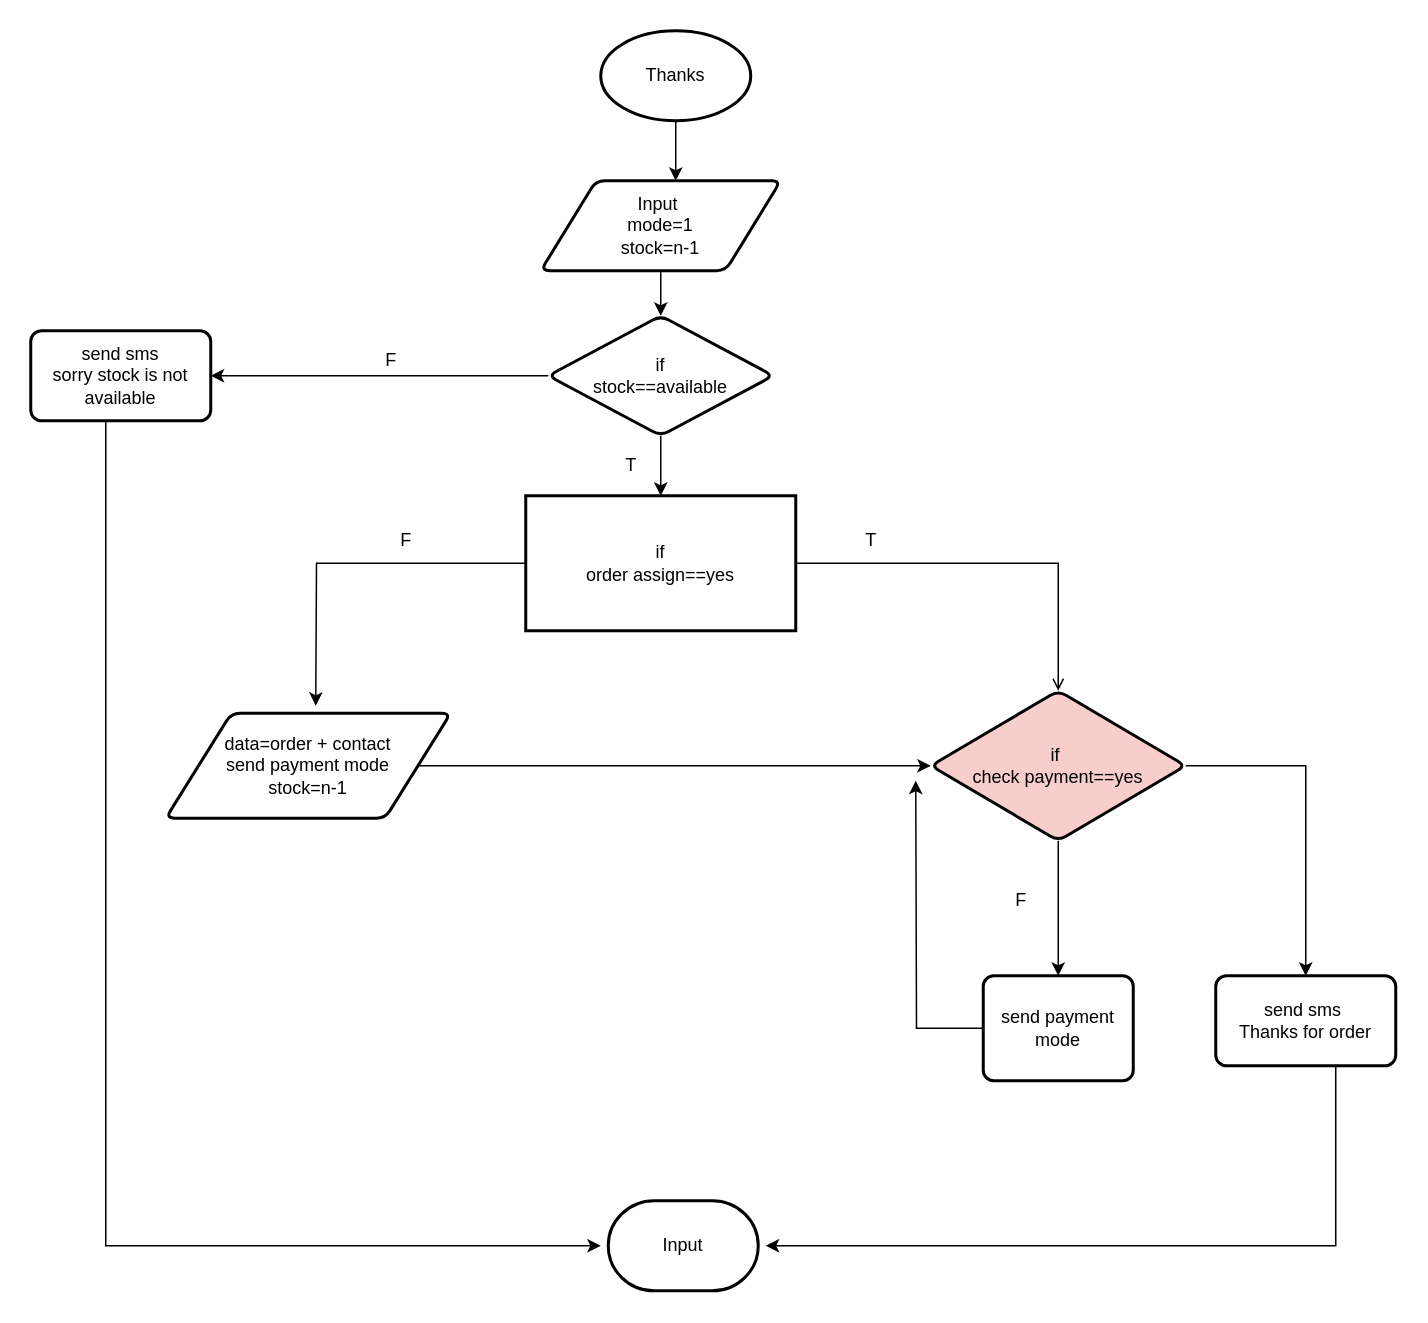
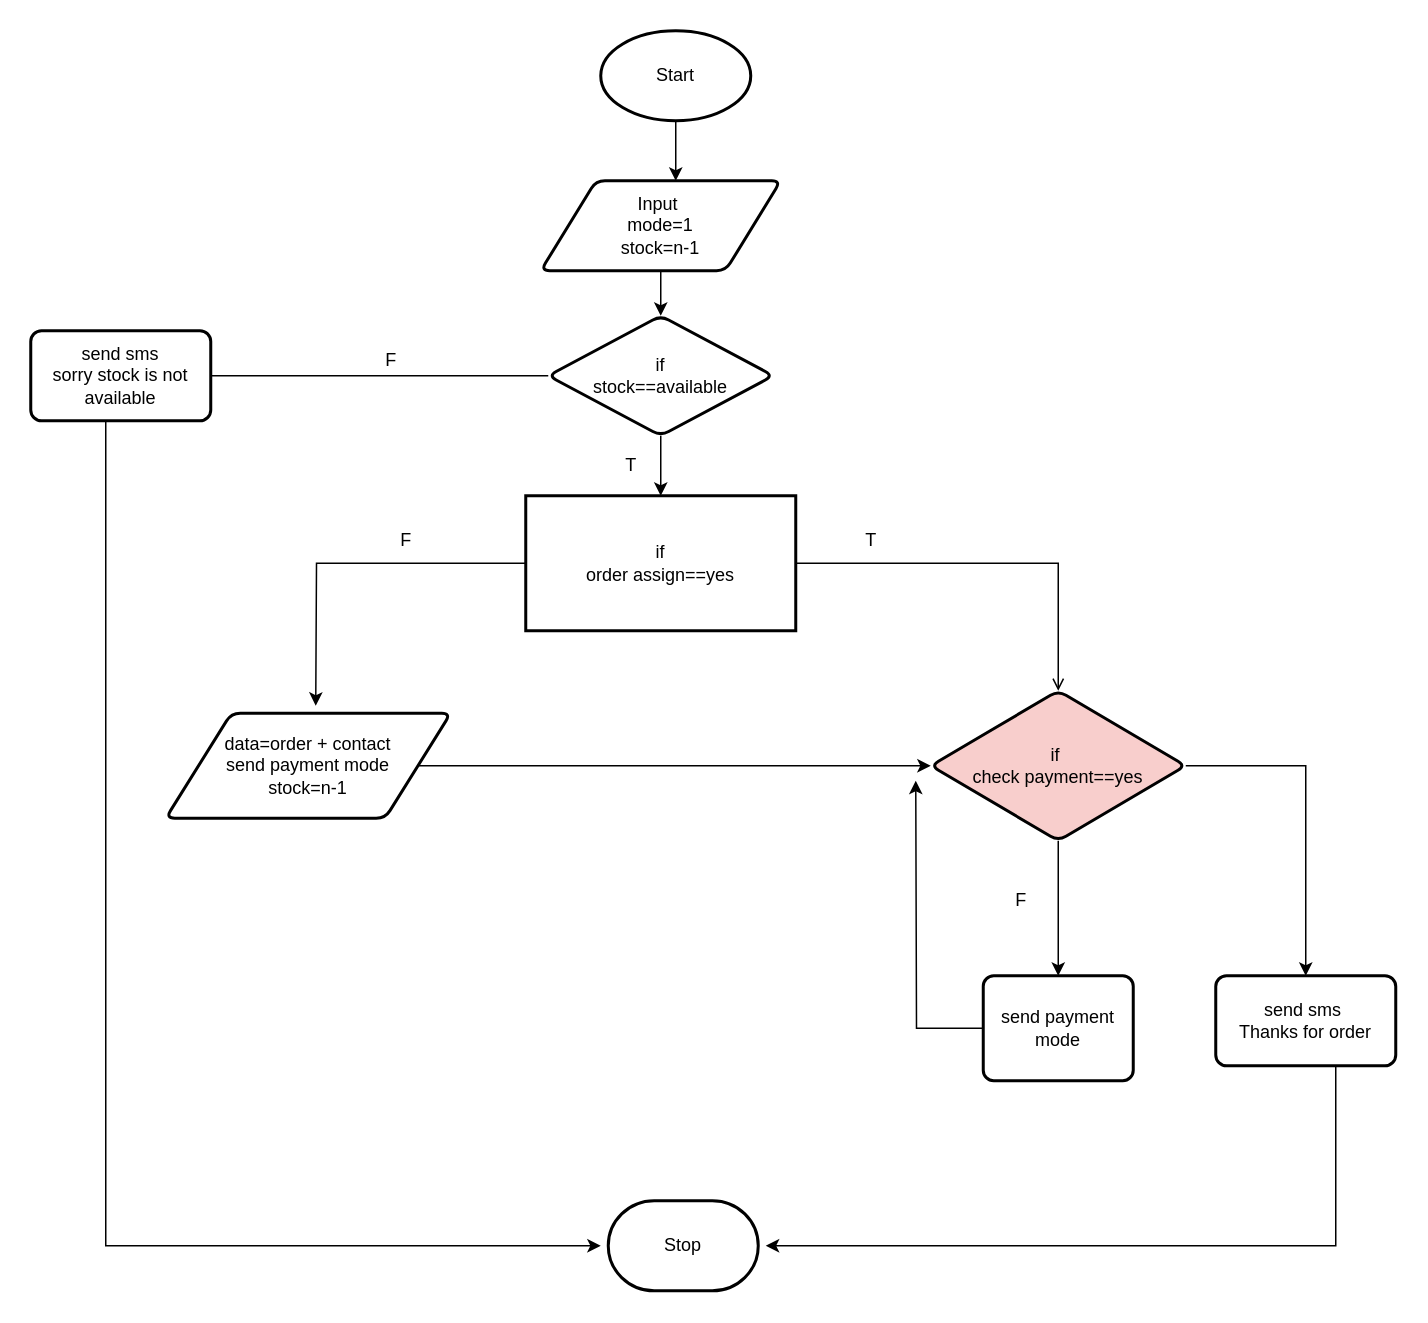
(676, 76) -> (676, 76)
(222, 376) -> (217, 376)
(683, 1246) -> (683, 1246)
